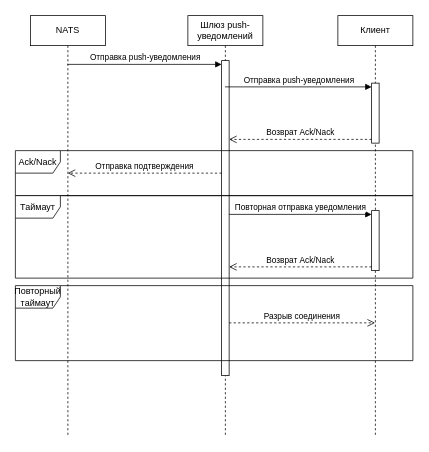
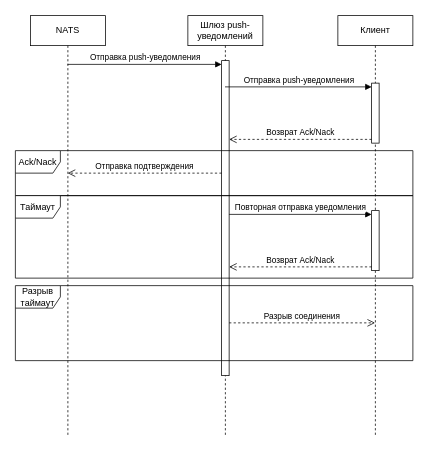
(38, 297) -> (38, 297)
